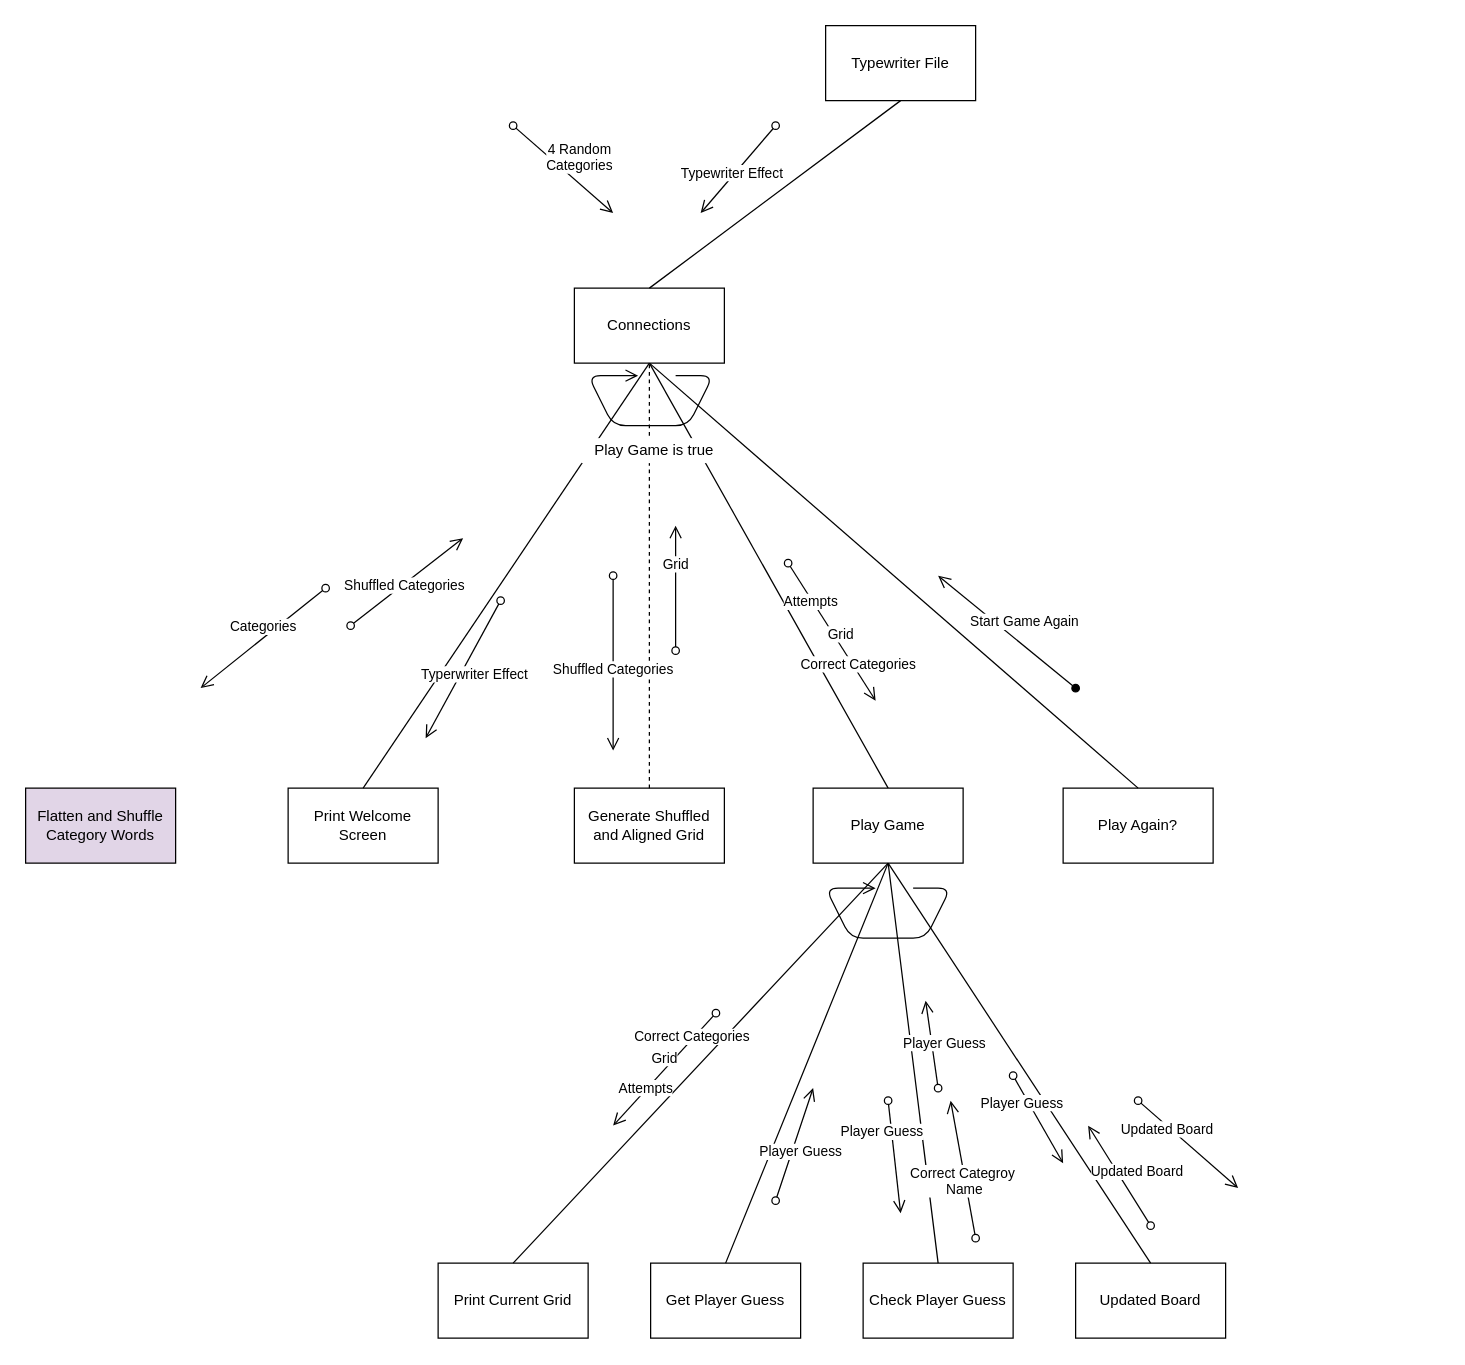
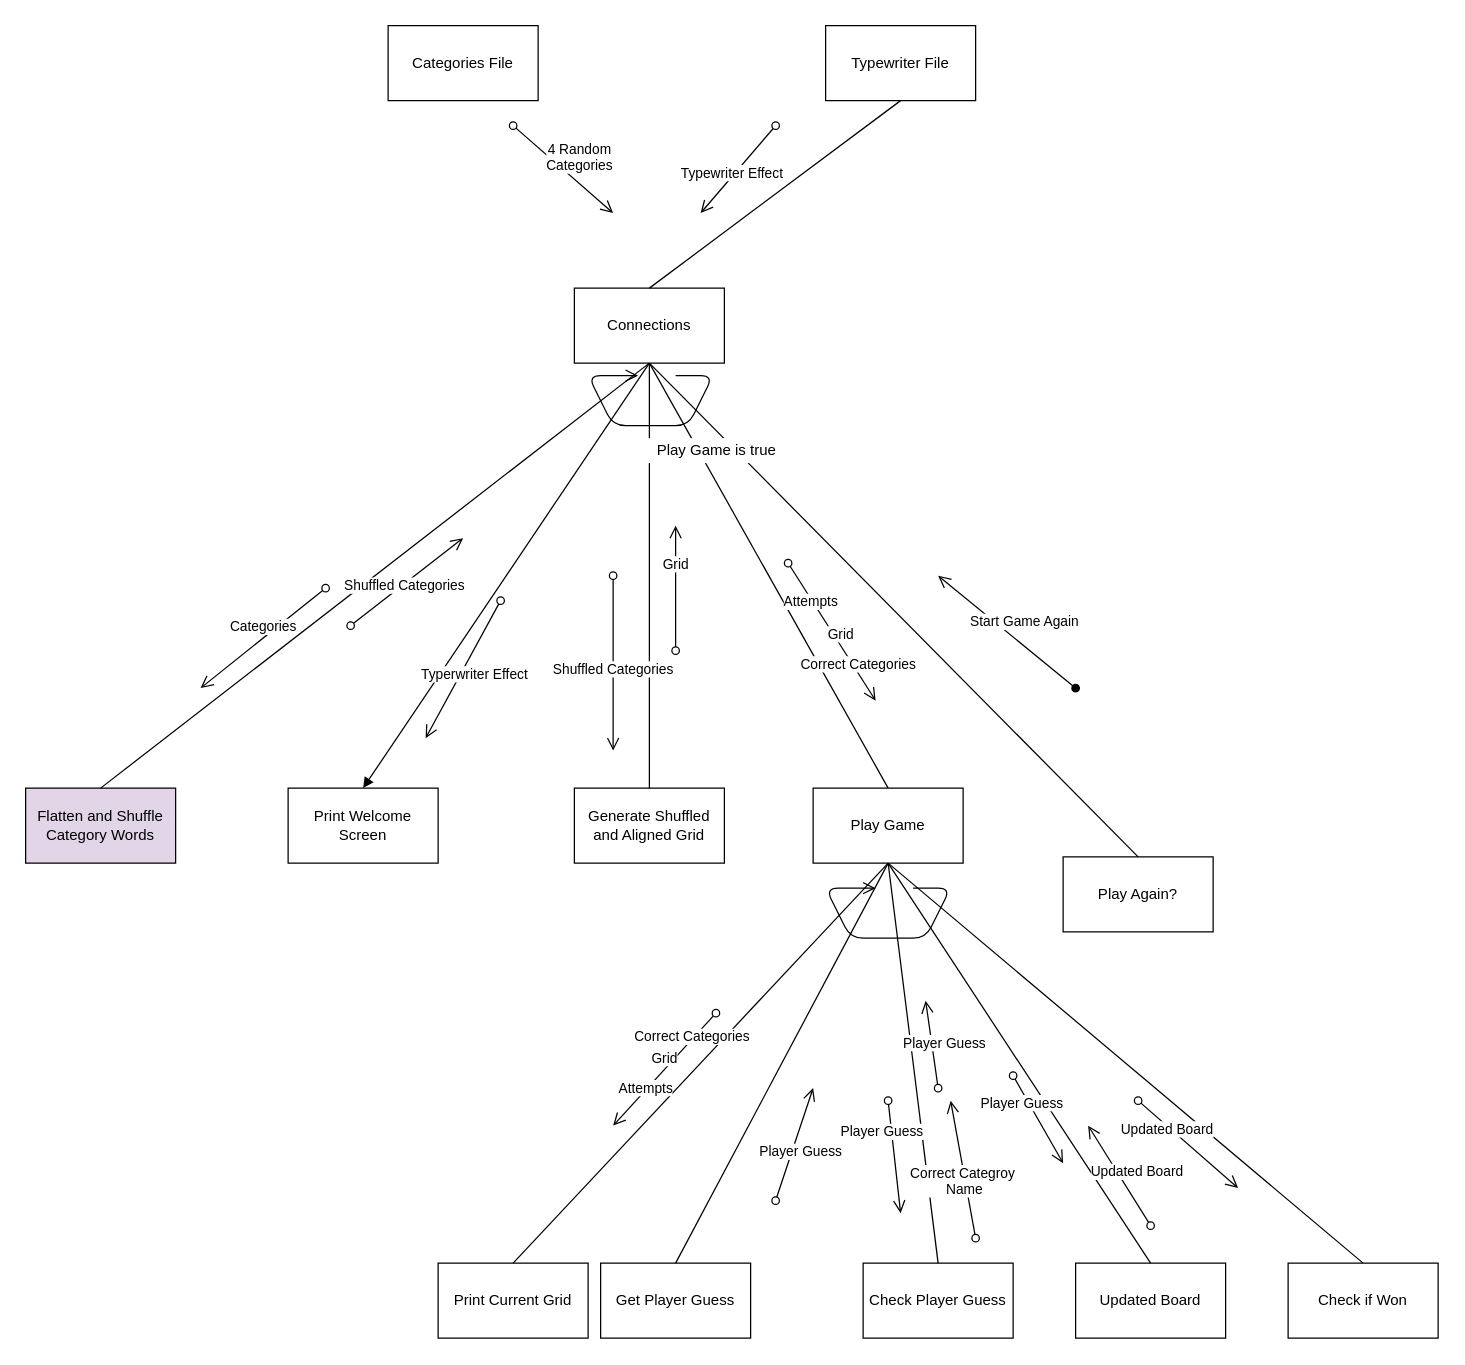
none -> (463, 63)
(653, 451) -> (716, 451)
none -> (508, 473)
(649, 561) -> (649, 561)
(366, 783) -> (369, 779)
(1138, 826) -> (1138, 894)
none -> (1044, 995)
(726, 1301) -> (676, 1301)
none -> (1363, 1301)
